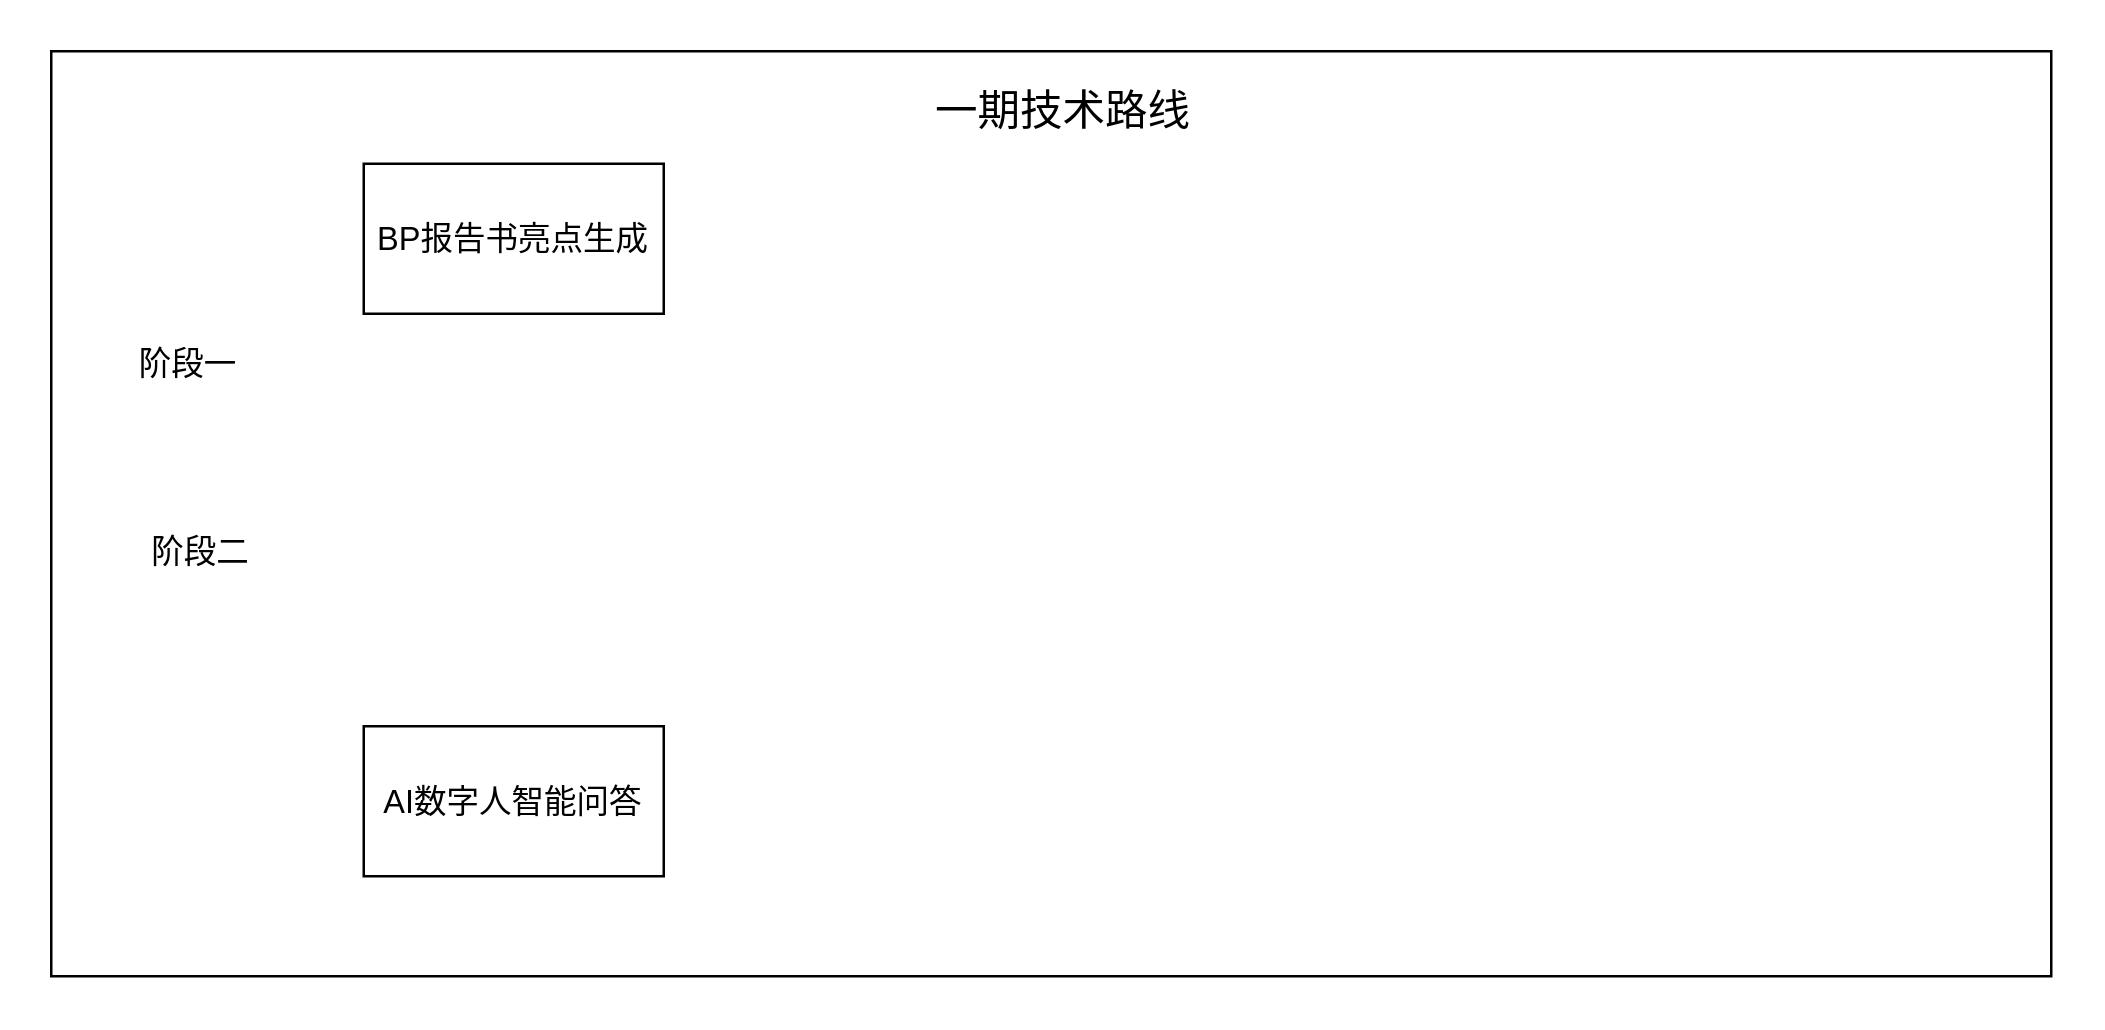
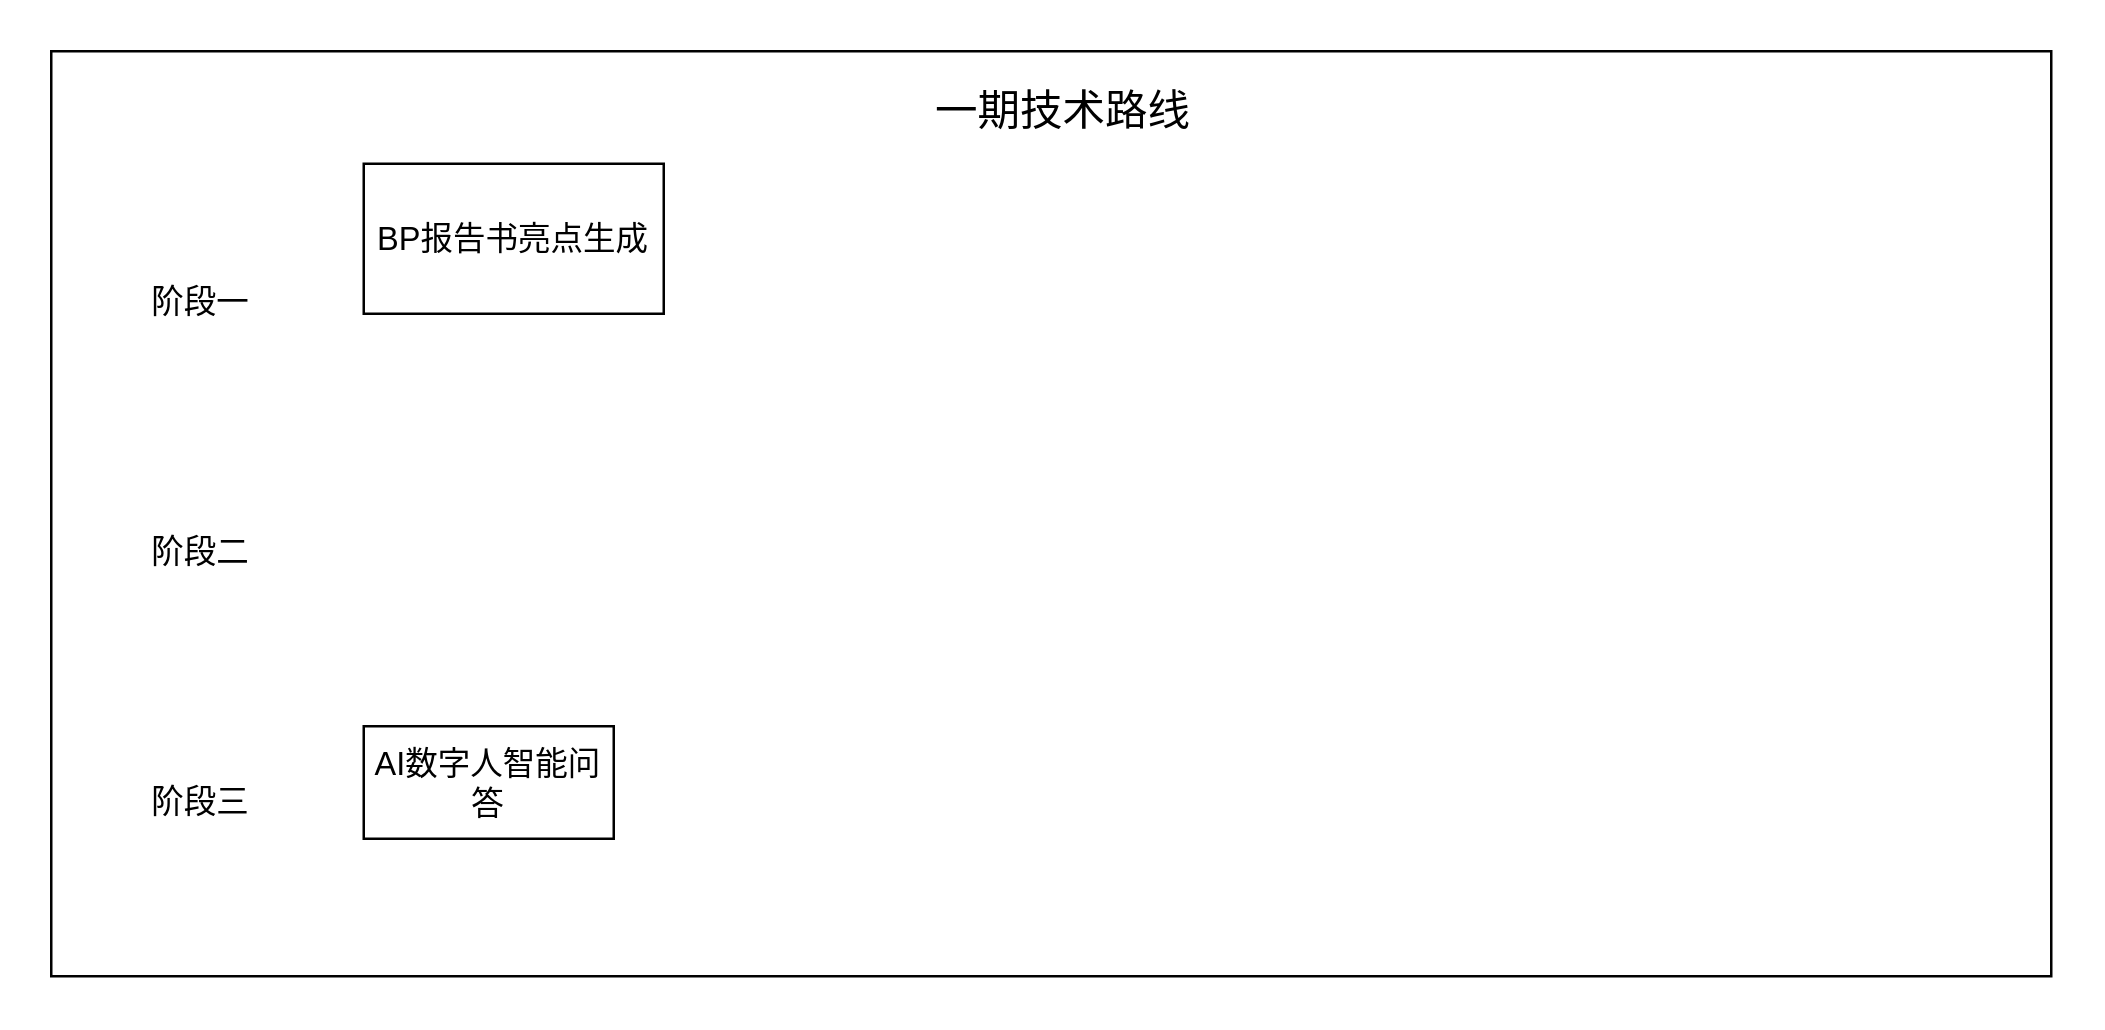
(189, 364) -> (201, 301)
none -> (201, 801)
(514, 801) -> (489, 783)
